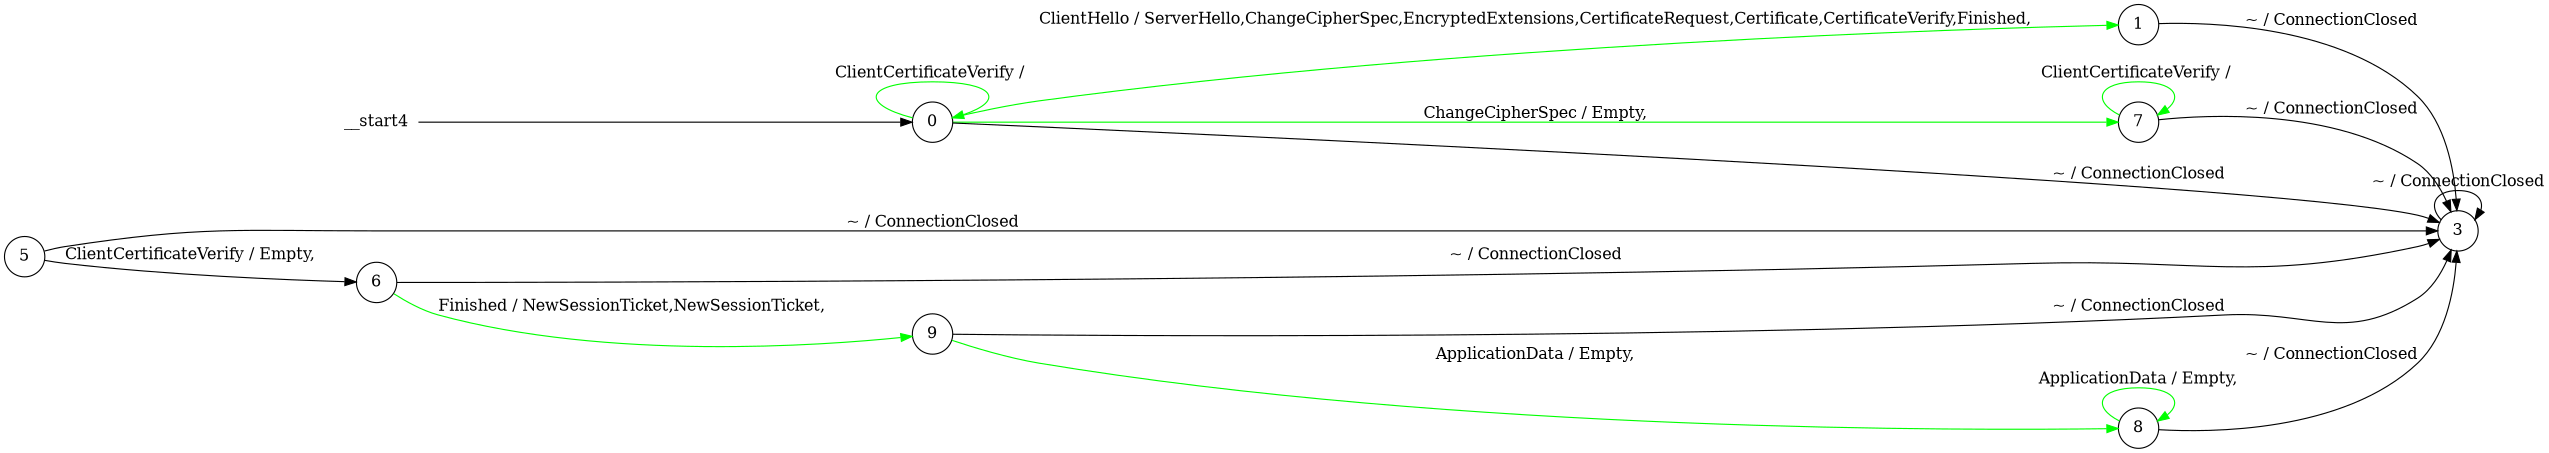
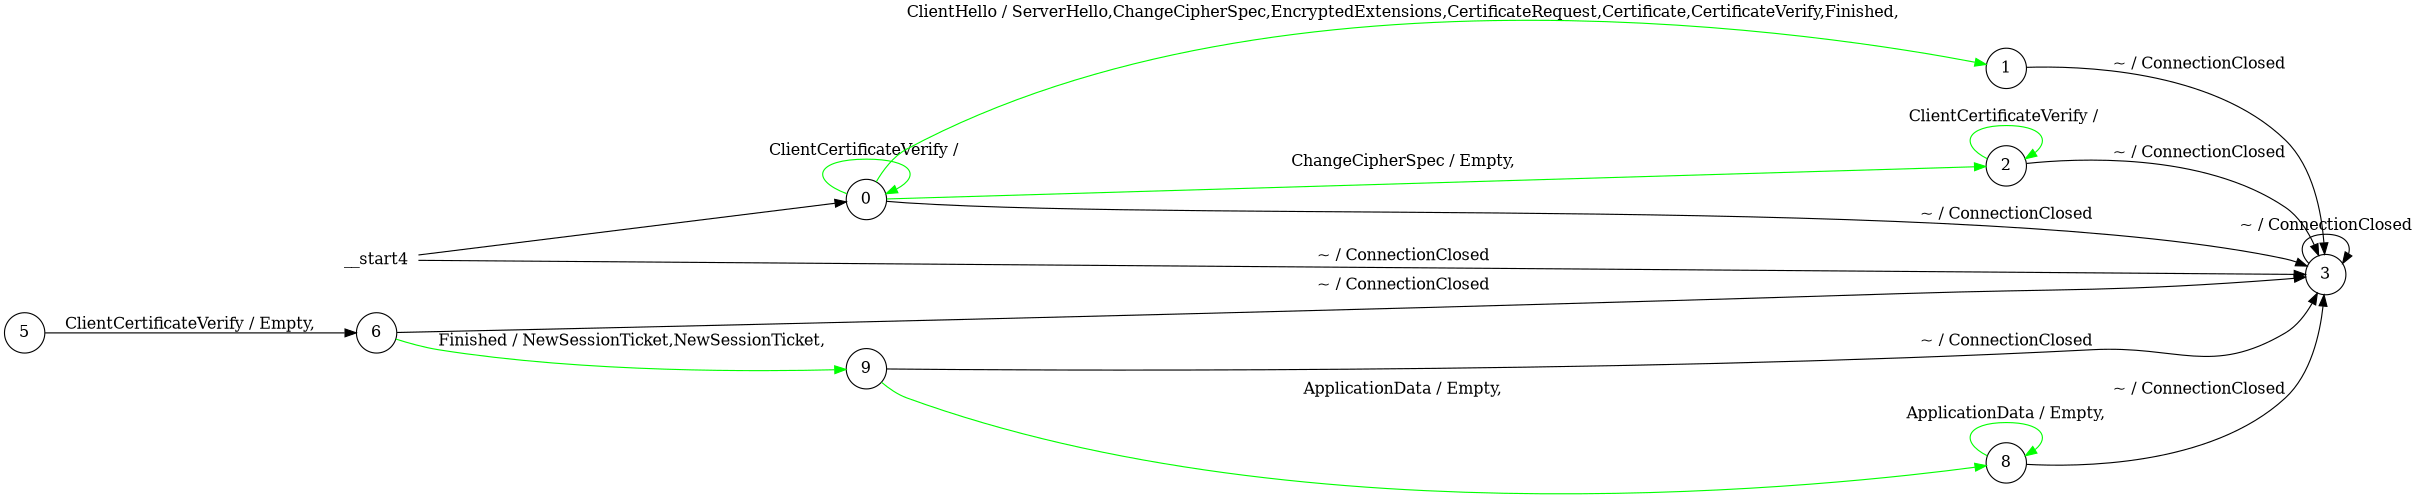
(2139, 122) -> (2006, 166)
(1235, 231) -> (1356, 267)
